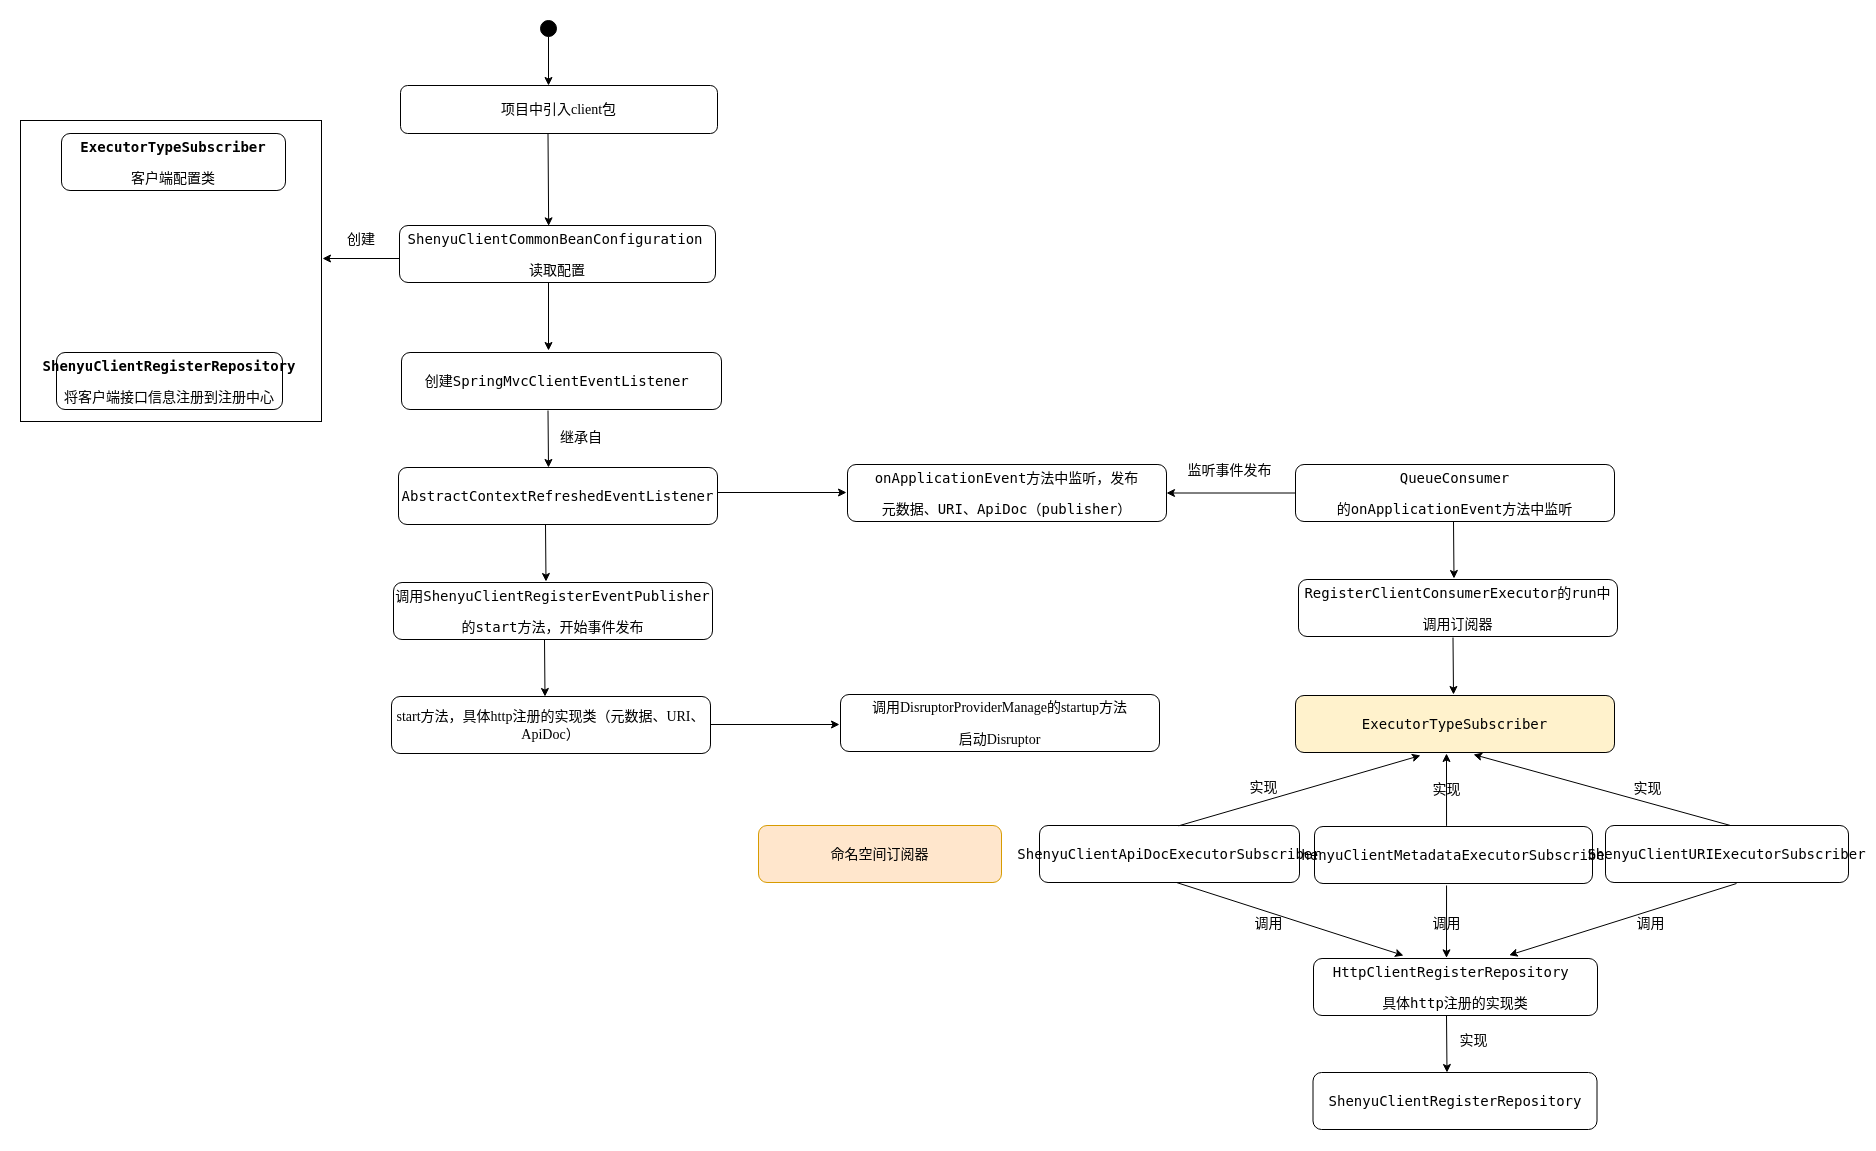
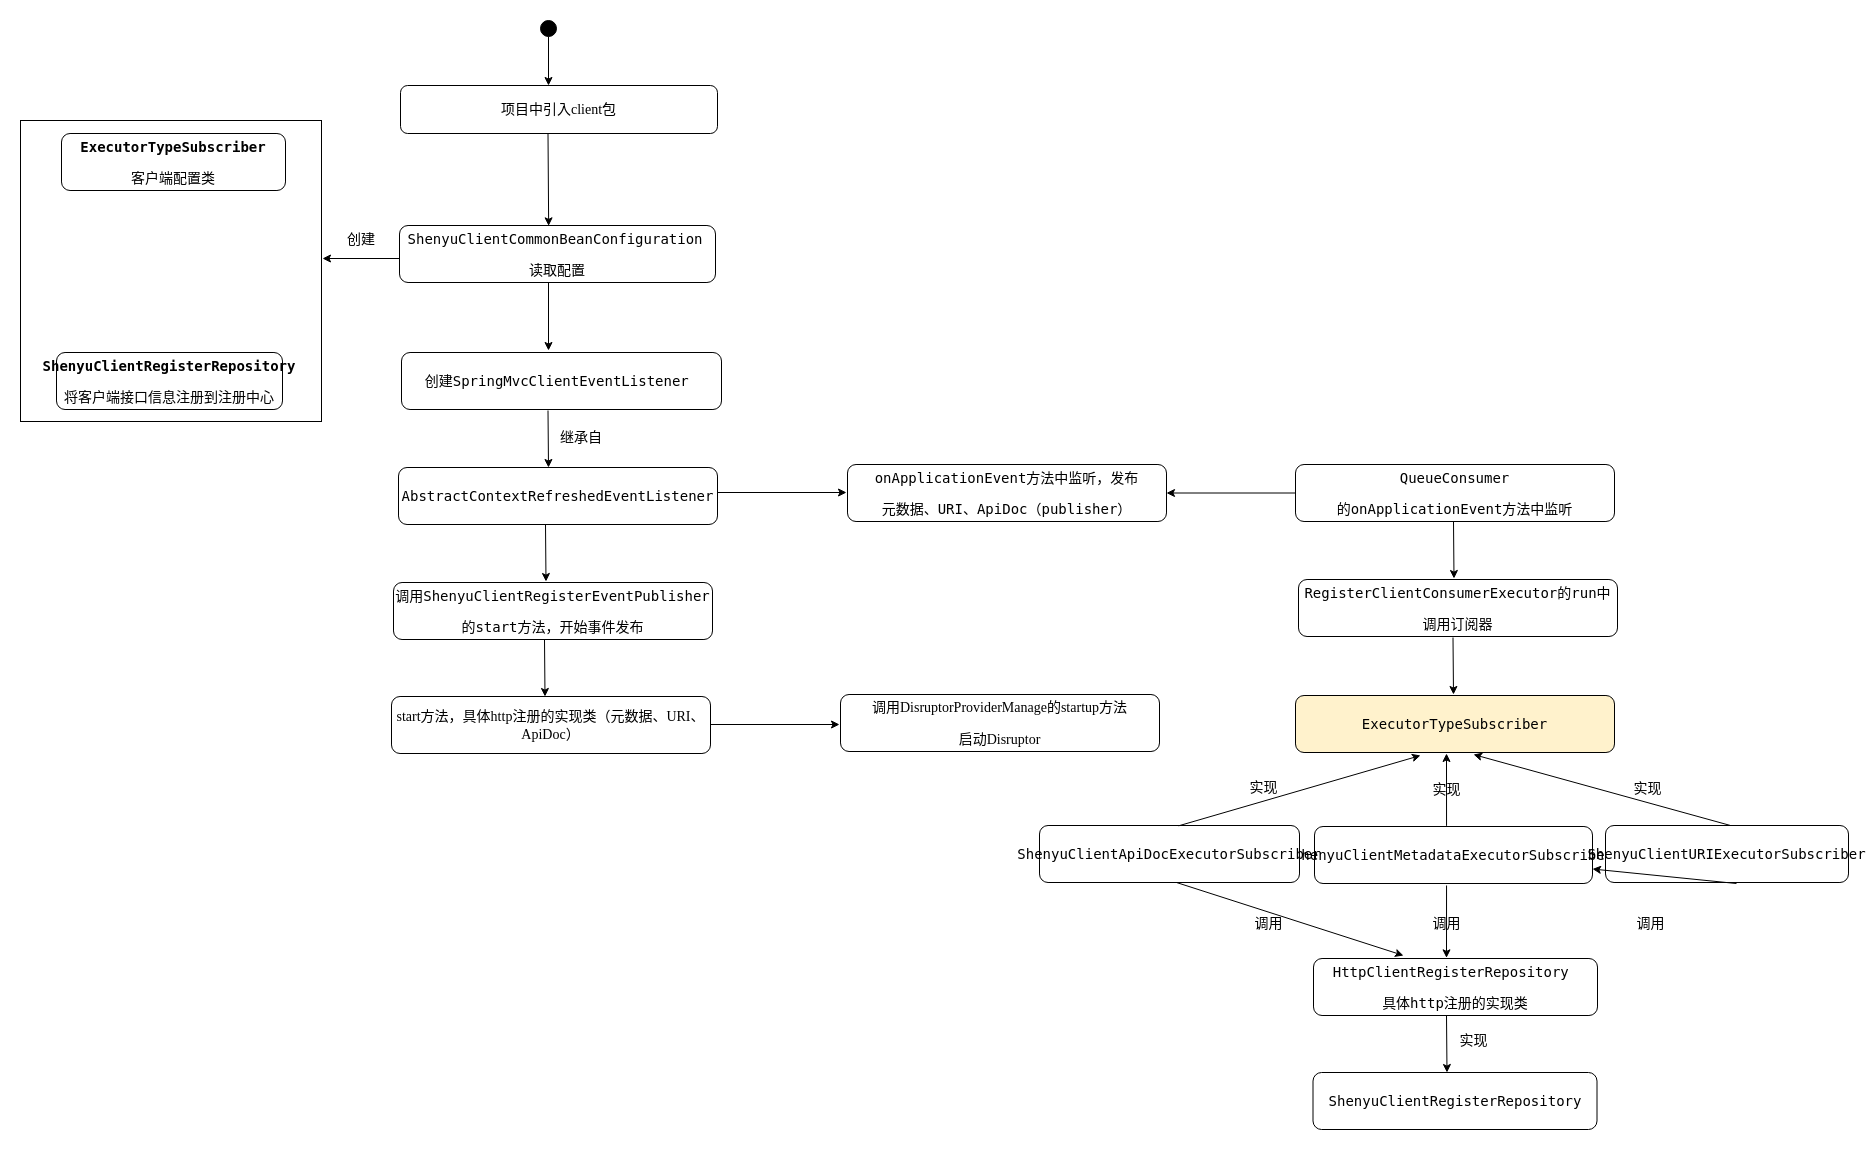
(1230, 472) -> none
(880, 854) -> none
(1626, 918) -> (1668, 877)
